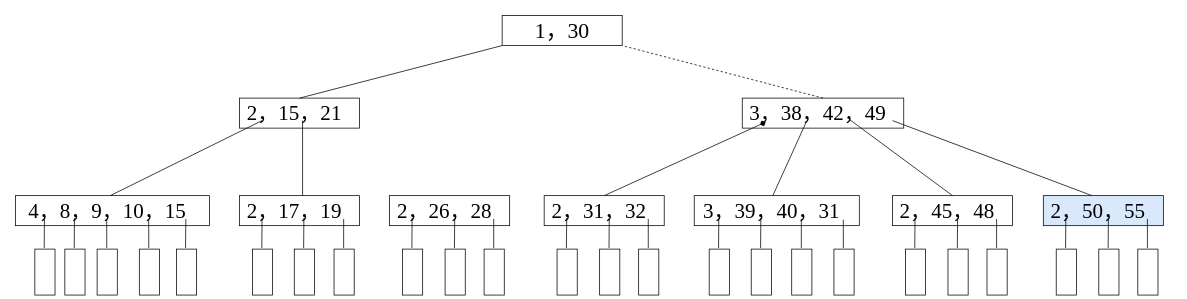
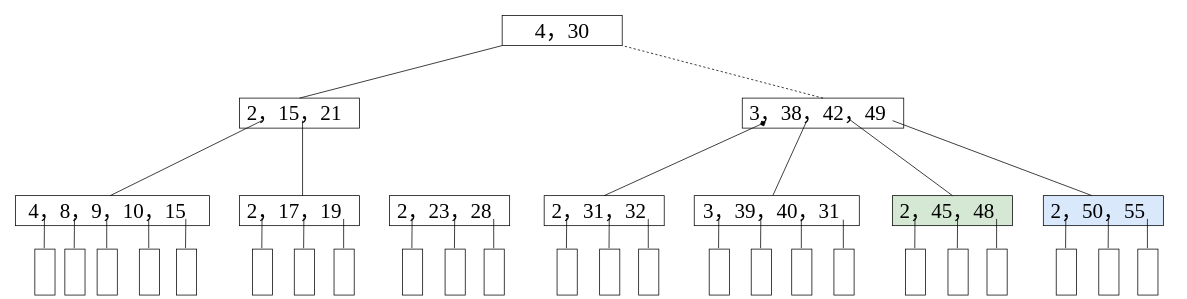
(562, 30) -> (562, 30)
(450, 210) -> (450, 210)
(952, 210) -> (952, 210)
